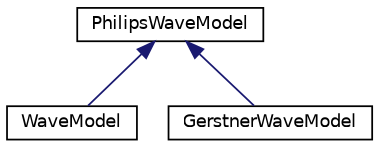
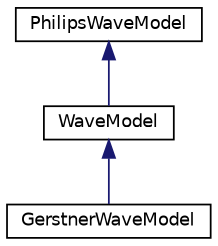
(227, 80) -> (109, 181)
